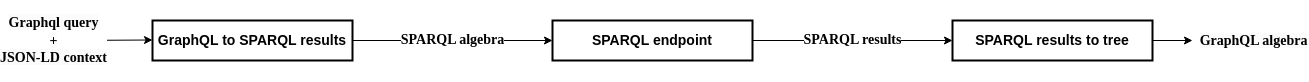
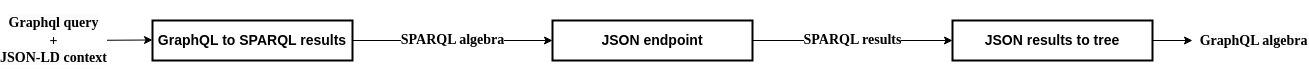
(653, 41) -> (653, 41)
(1053, 41) -> (1053, 41)
